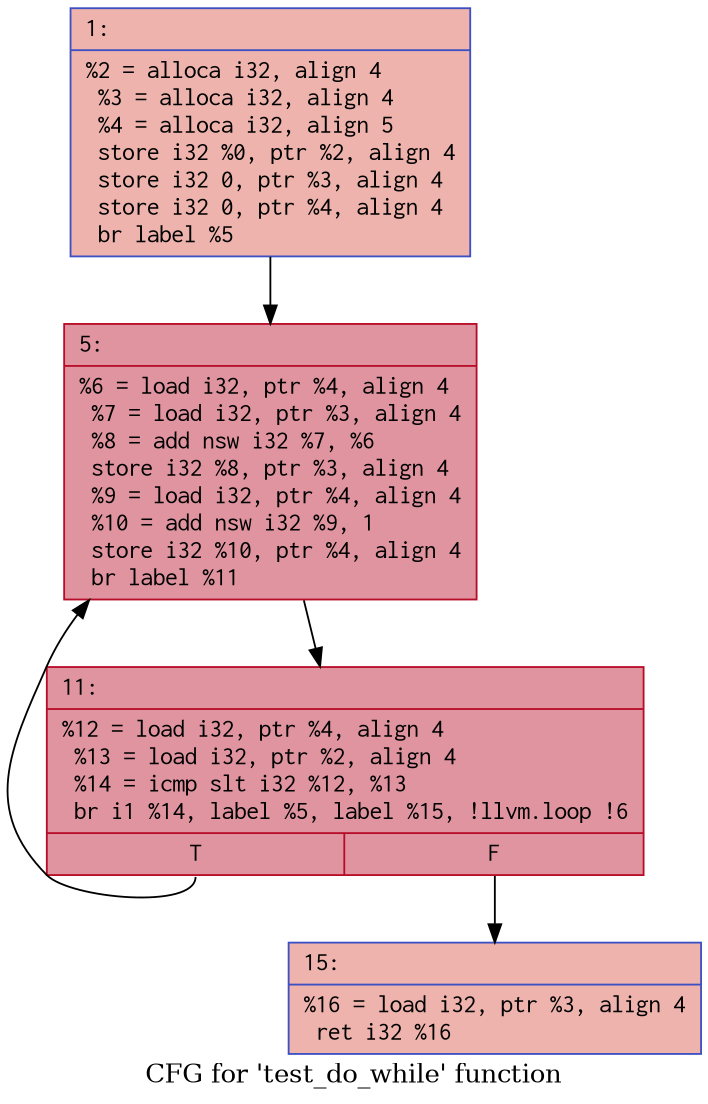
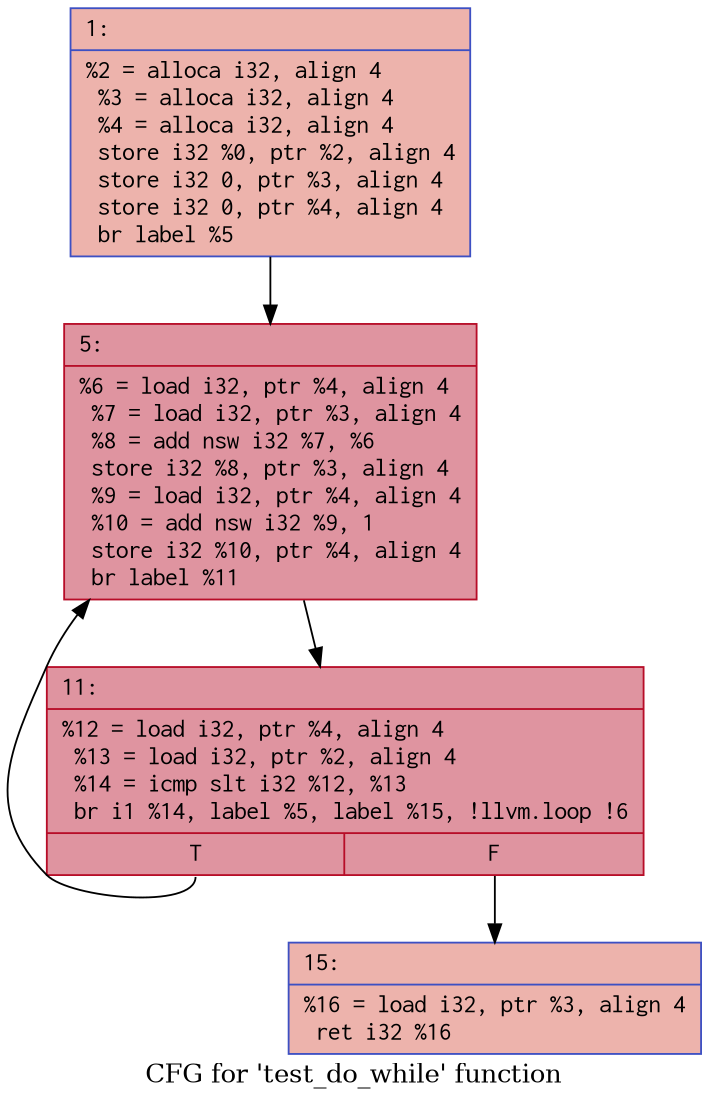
(239, 125) -> (239, 125)
